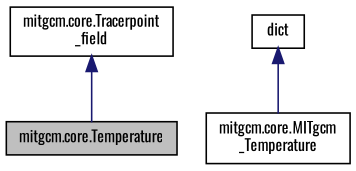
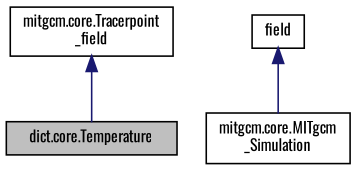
(278, 32) -> (278, 32)
(92, 138) -> (92, 138)
(278, 138) -> (278, 138)
